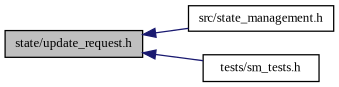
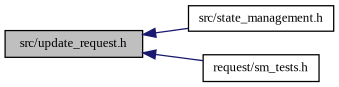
(74, 44) -> (74, 44)
(261, 68) -> (261, 68)
